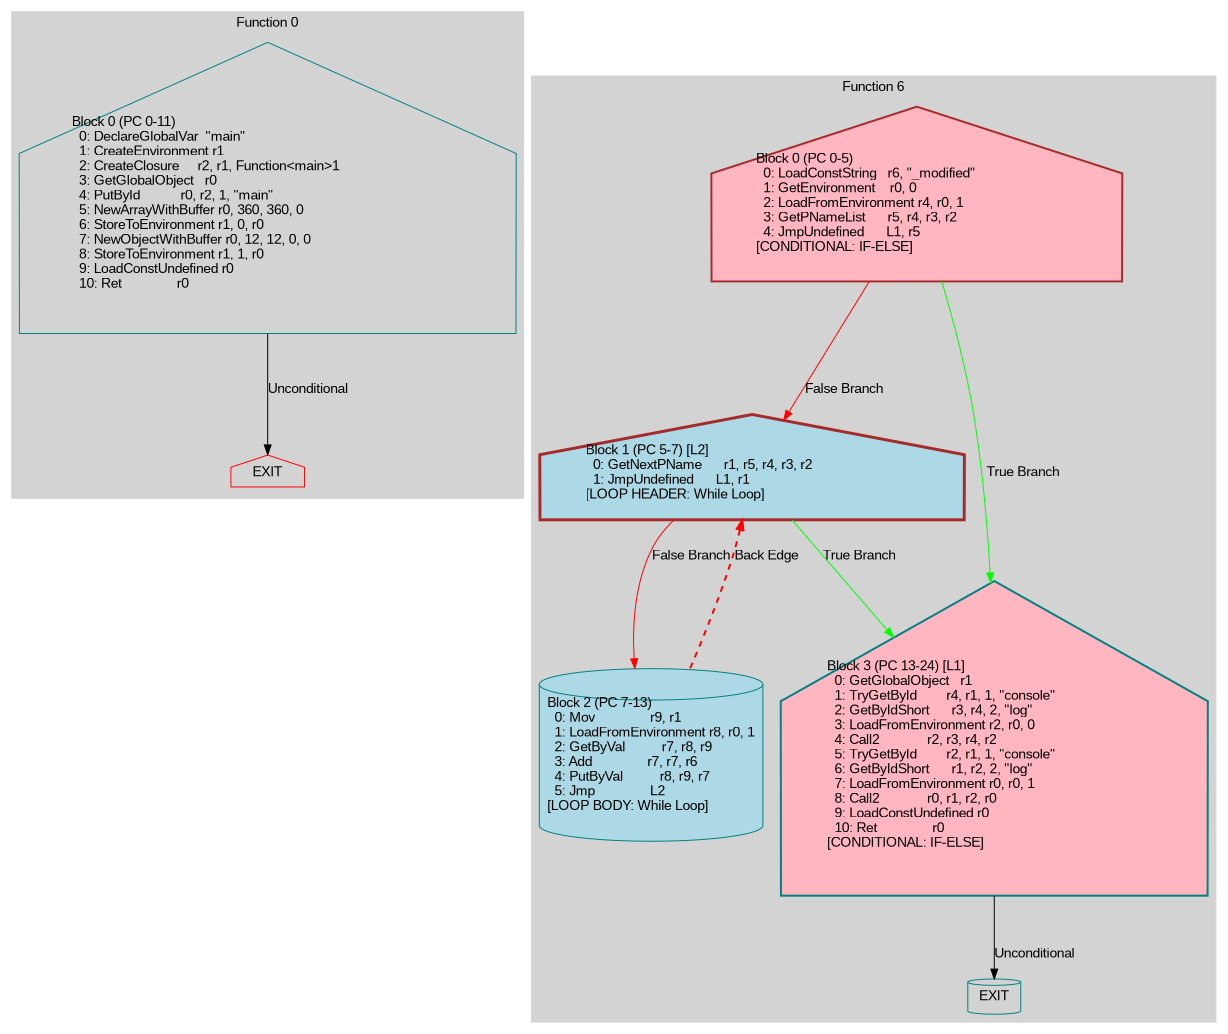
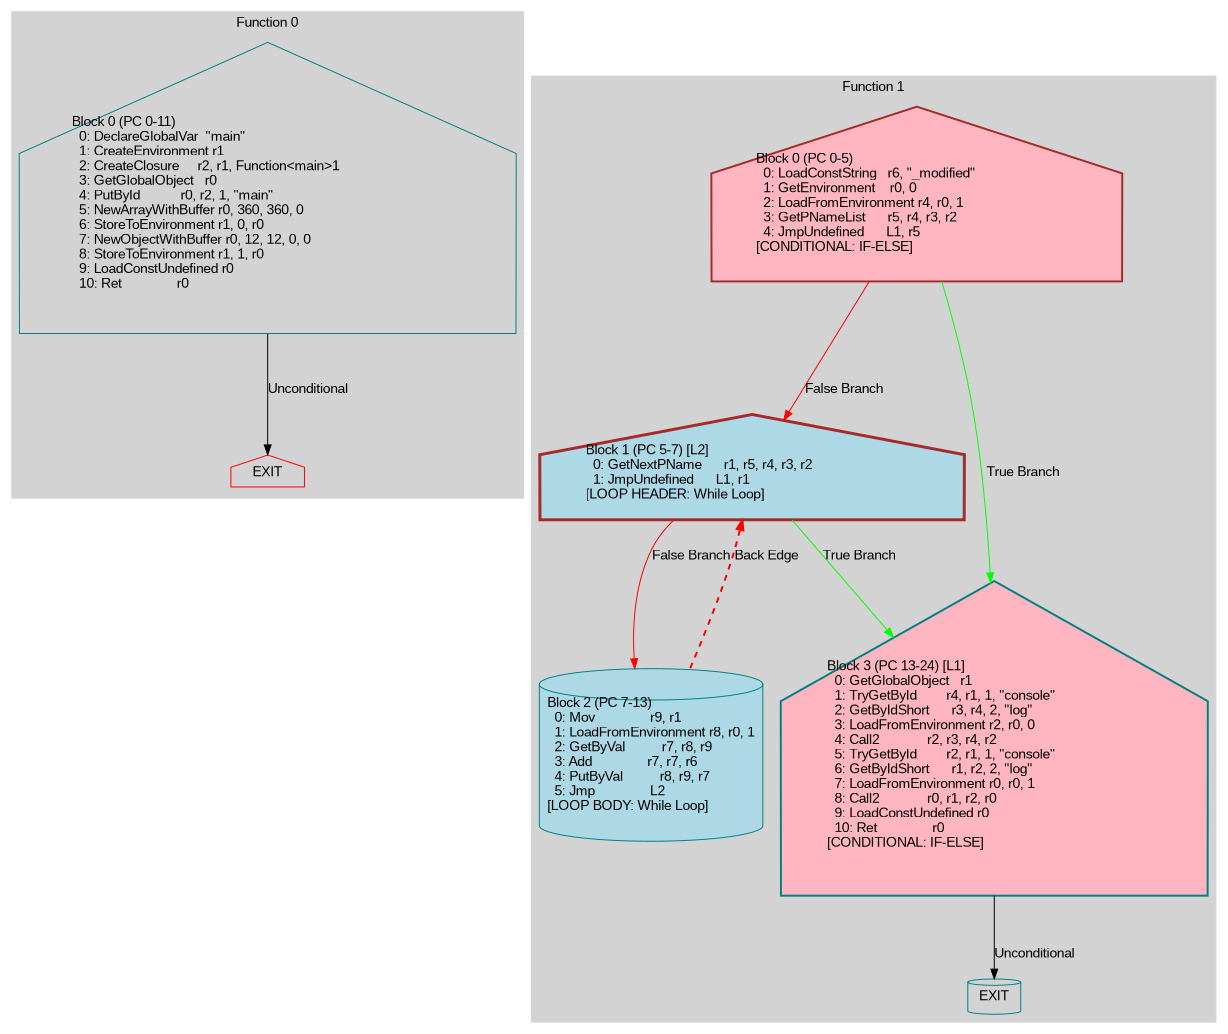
(874, 87) -> (874, 87)
